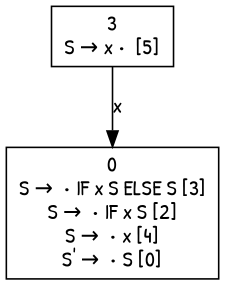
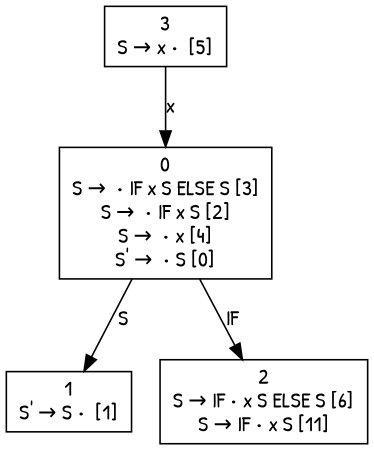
none -> (69, 402)
none -> (264, 402)
